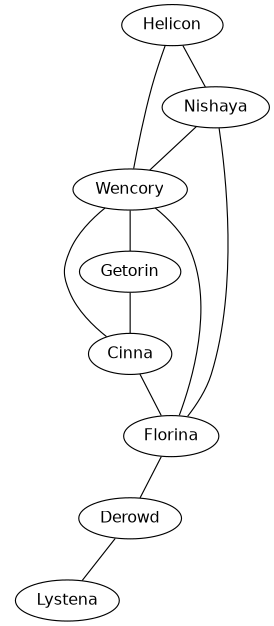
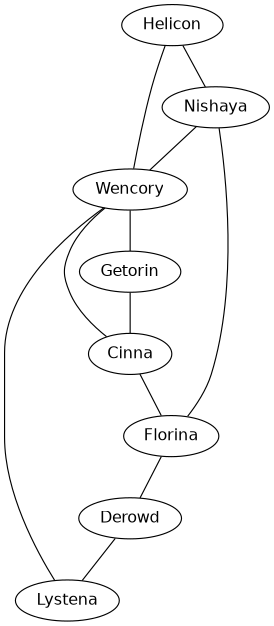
(201, 306) -> (5, 381)
